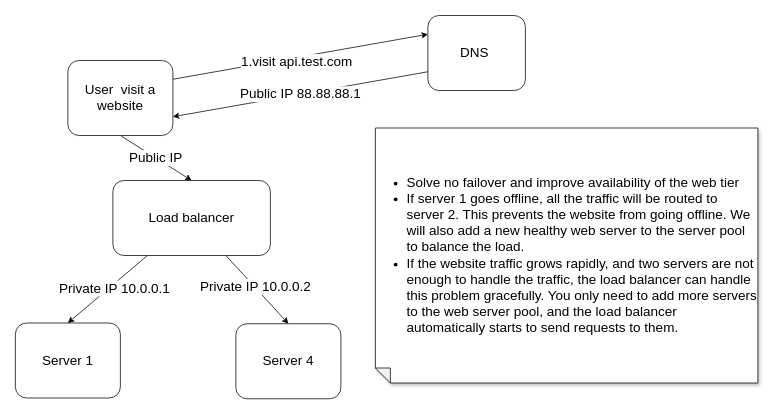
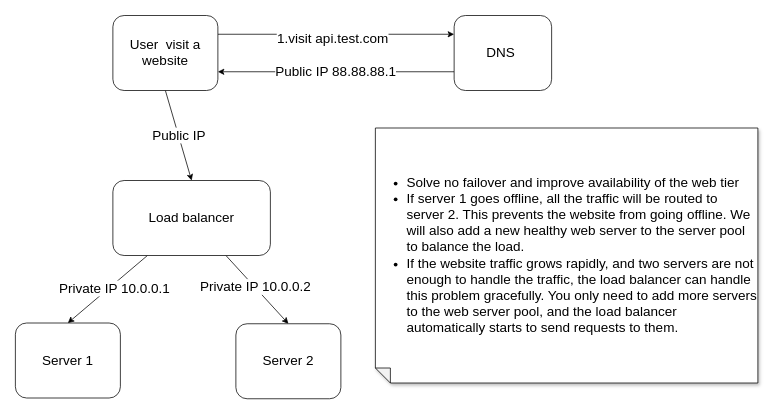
(477, 53) -> (503, 53)
(120, 98) -> (165, 53)
(288, 361) -> (288, 361)
